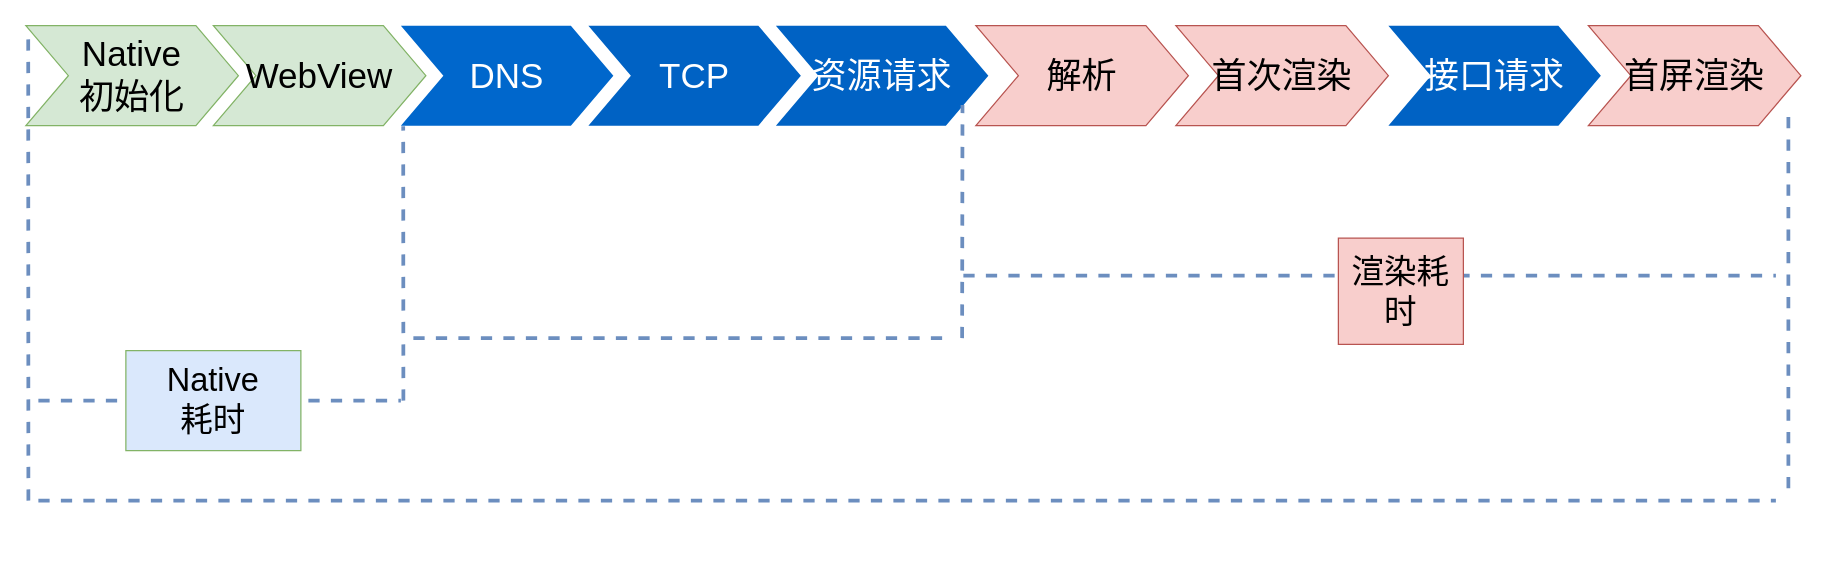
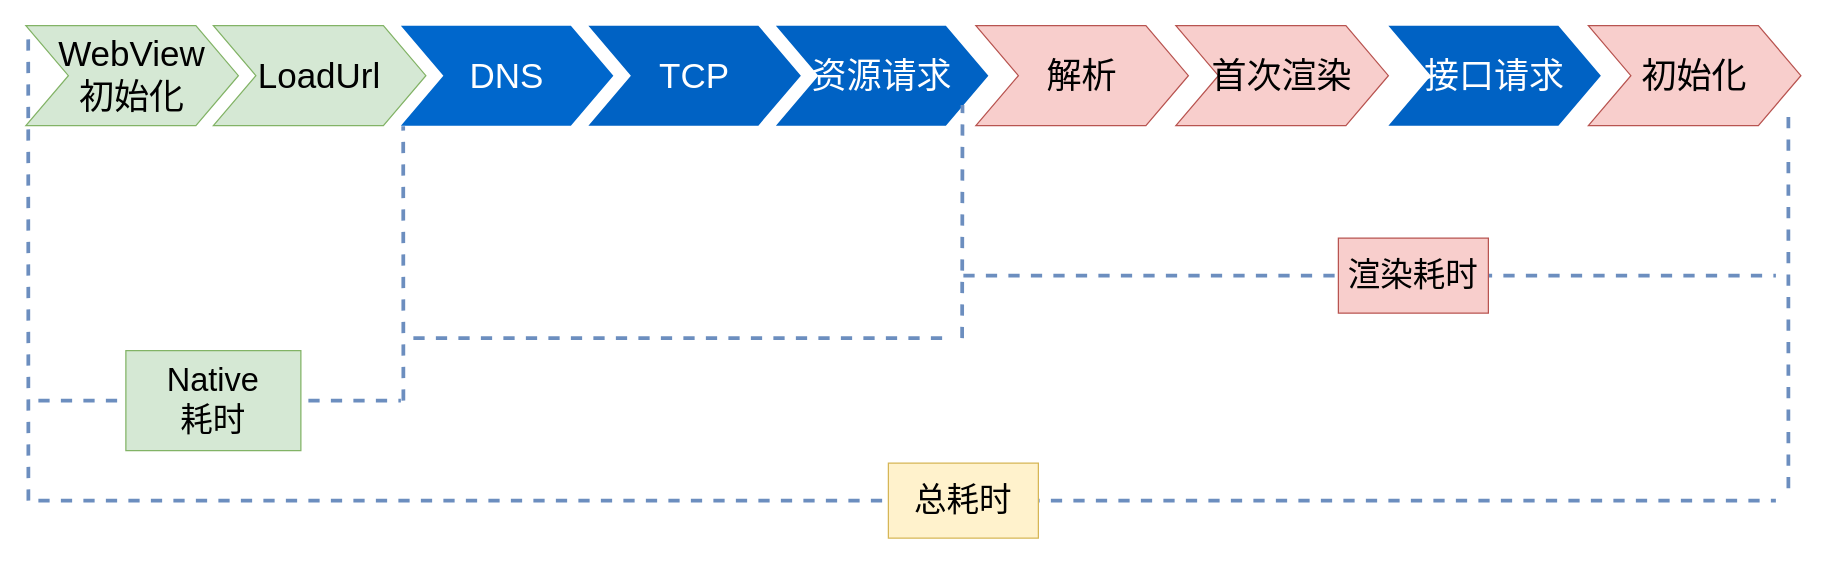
(132, 76) -> (132, 76)
(319, 76) -> (319, 76)
(1694, 76) -> (1694, 76)
(1401, 291) -> (1413, 276)
(213, 401) -> (213, 401)
none -> (963, 501)
